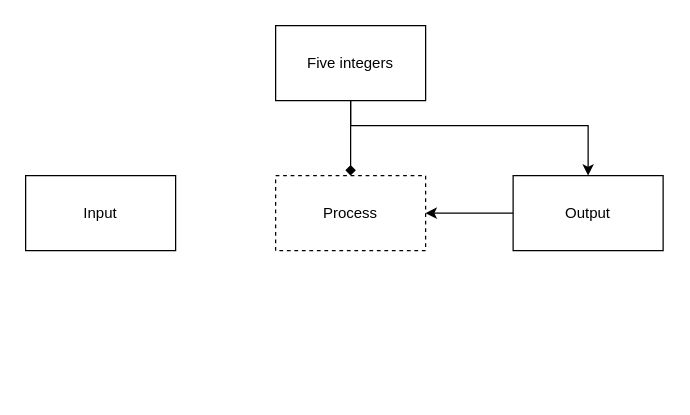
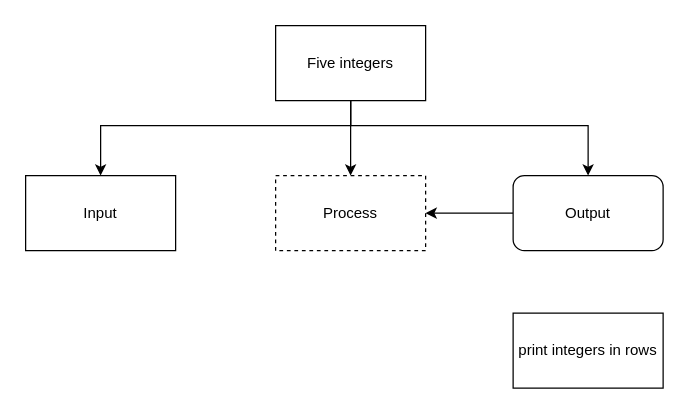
none -> (204, 126)
(351, 164) -> (351, 165)
(588, 213) -> (588, 213)
none -> (588, 351)
